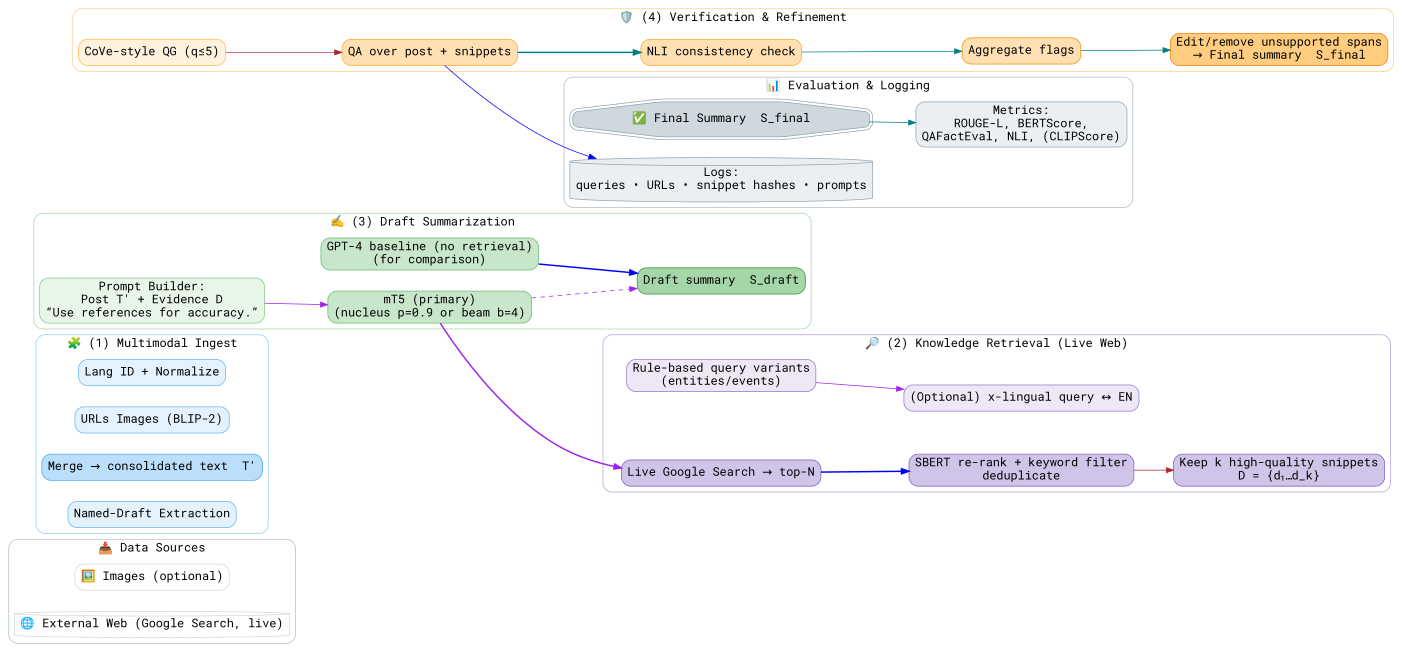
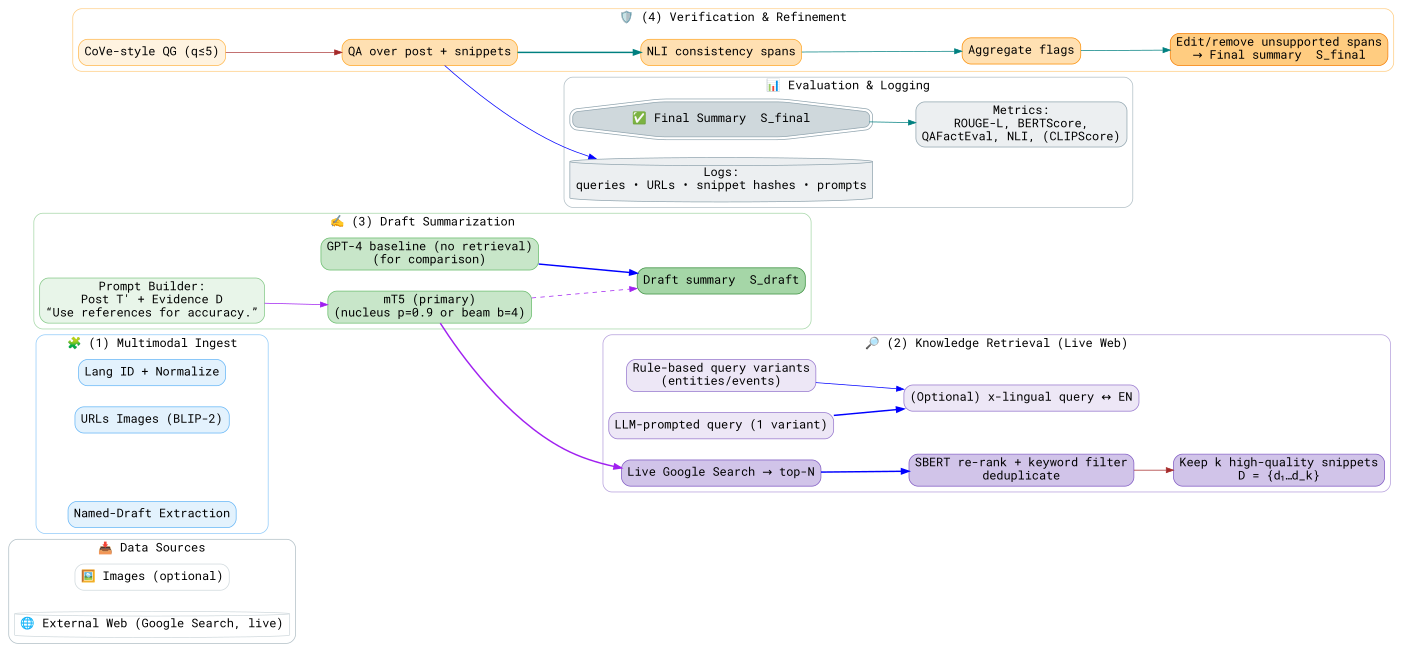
(721, 52) -> (721, 52)
(856, 386) -> (856, 386)
none -> (721, 426)
(152, 467) -> none
